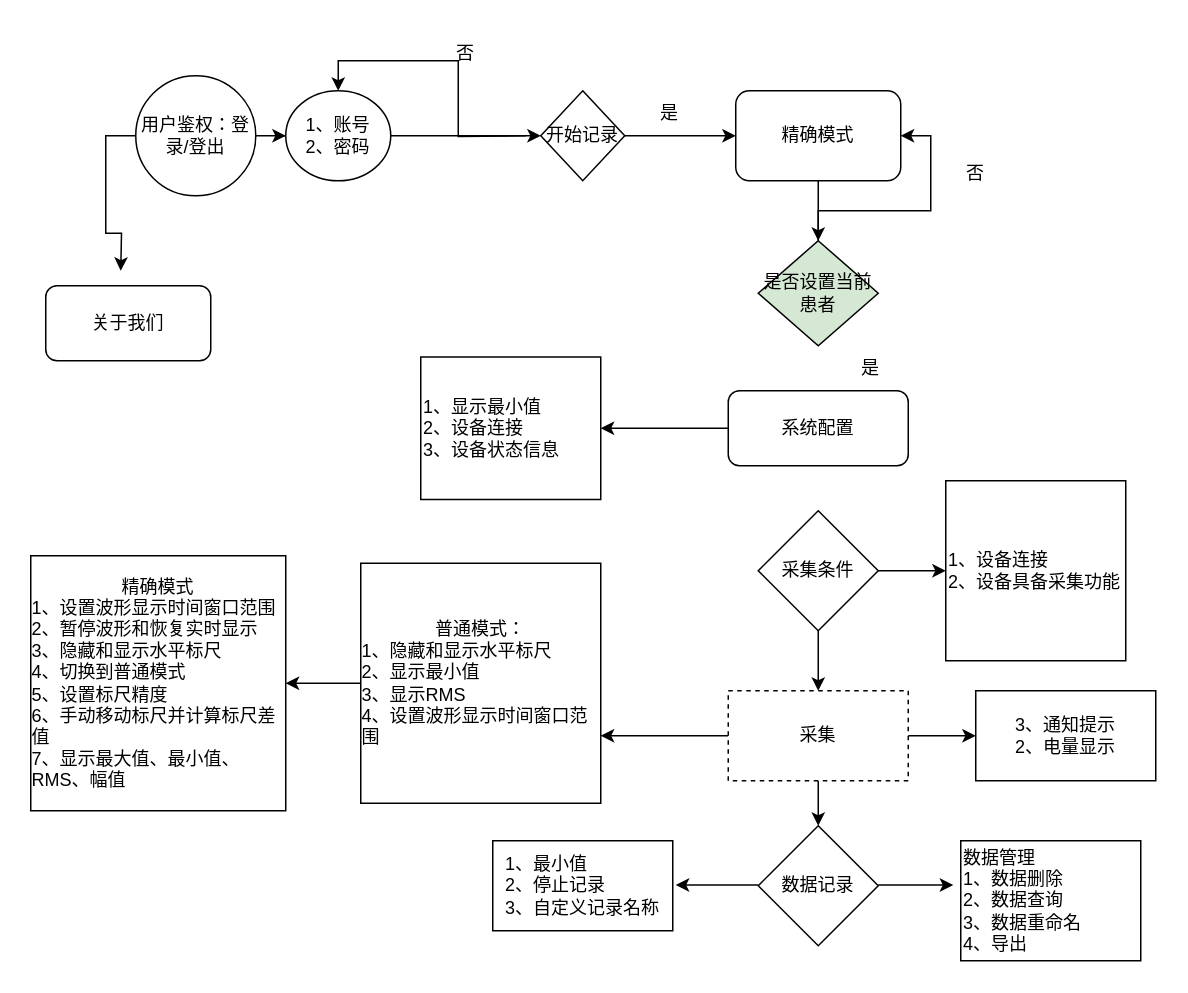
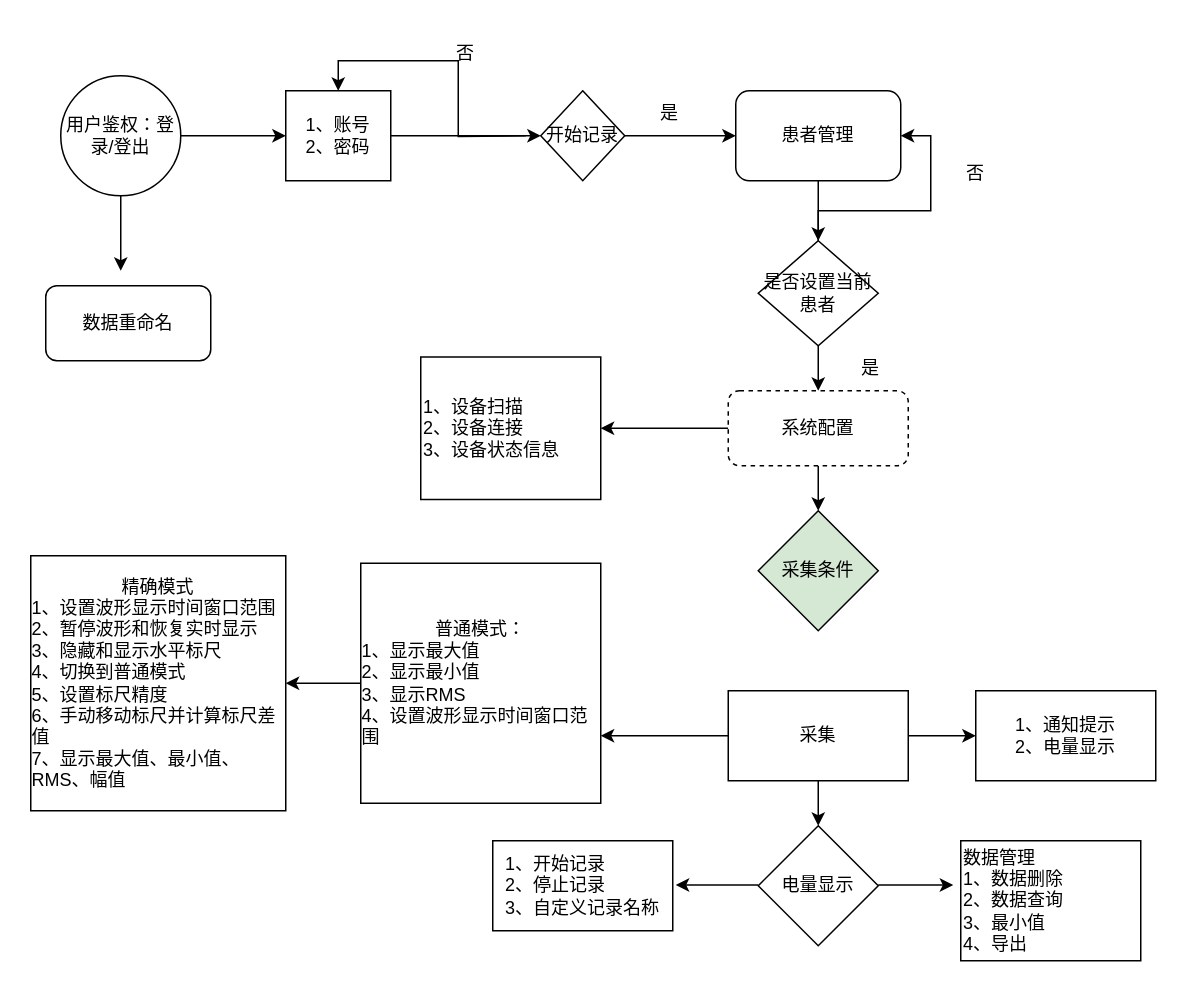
(196, 136) -> (121, 136)
(338, 136) -> (338, 136)
(818, 136) -> (818, 136)
(818, 293) -> (818, 293)
(128, 323) -> (128, 323)
none -> (818, 374)
(492, 428) -> (492, 428)
(818, 428) -> (818, 428)
none -> (818, 494)
(818, 571) -> (818, 571)
(907, 571) -> none
(1036, 571) -> none
(818, 656) -> none
(481, 683) -> (481, 683)
(818, 736) -> (818, 736)
(1066, 736) -> (1066, 736)
(583, 886) -> (583, 886)
(818, 886) -> (818, 886)
(1023, 901) -> (1014, 901)
